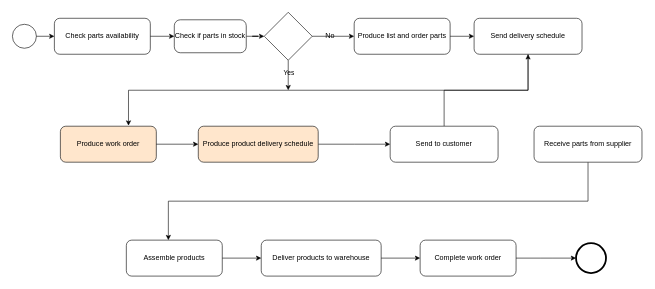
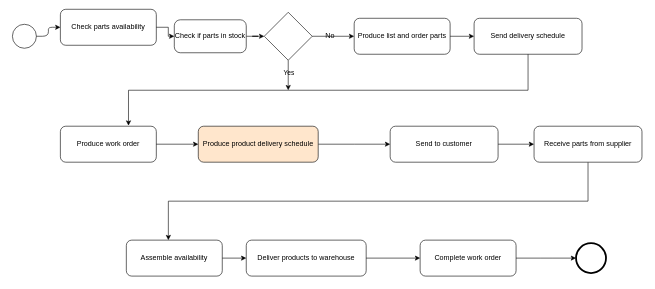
(102, 36) -> (108, 27)
(444, 109) -> (528, 144)
(108, 144) -> (108, 144)
(174, 258) -> (174, 258)
(321, 258) -> (306, 258)
